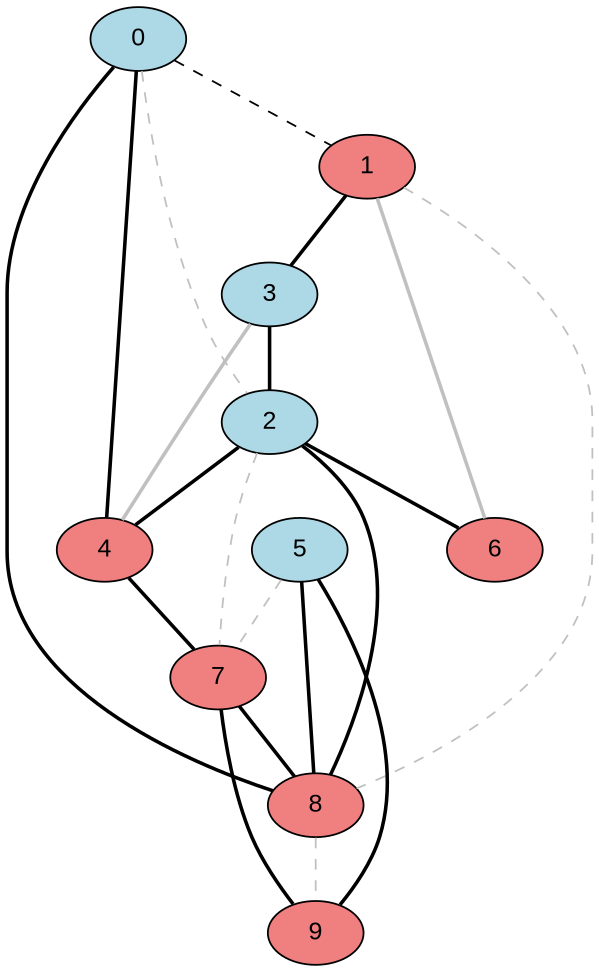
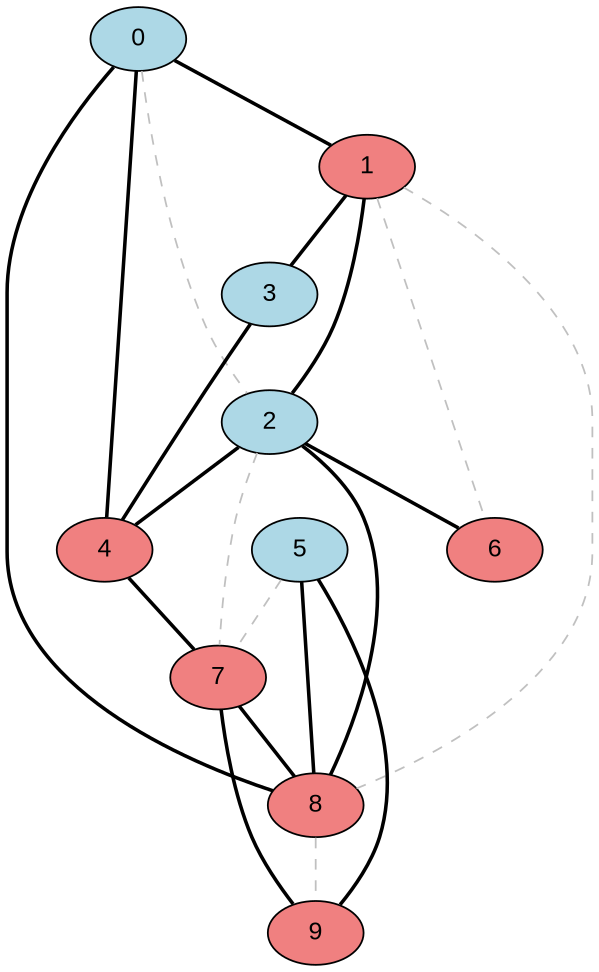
(253, 103) -> (253, 103)
(270, 358) -> (343, 301)
(431, 358) -> (431, 358)
(185, 421) -> (185, 421)
